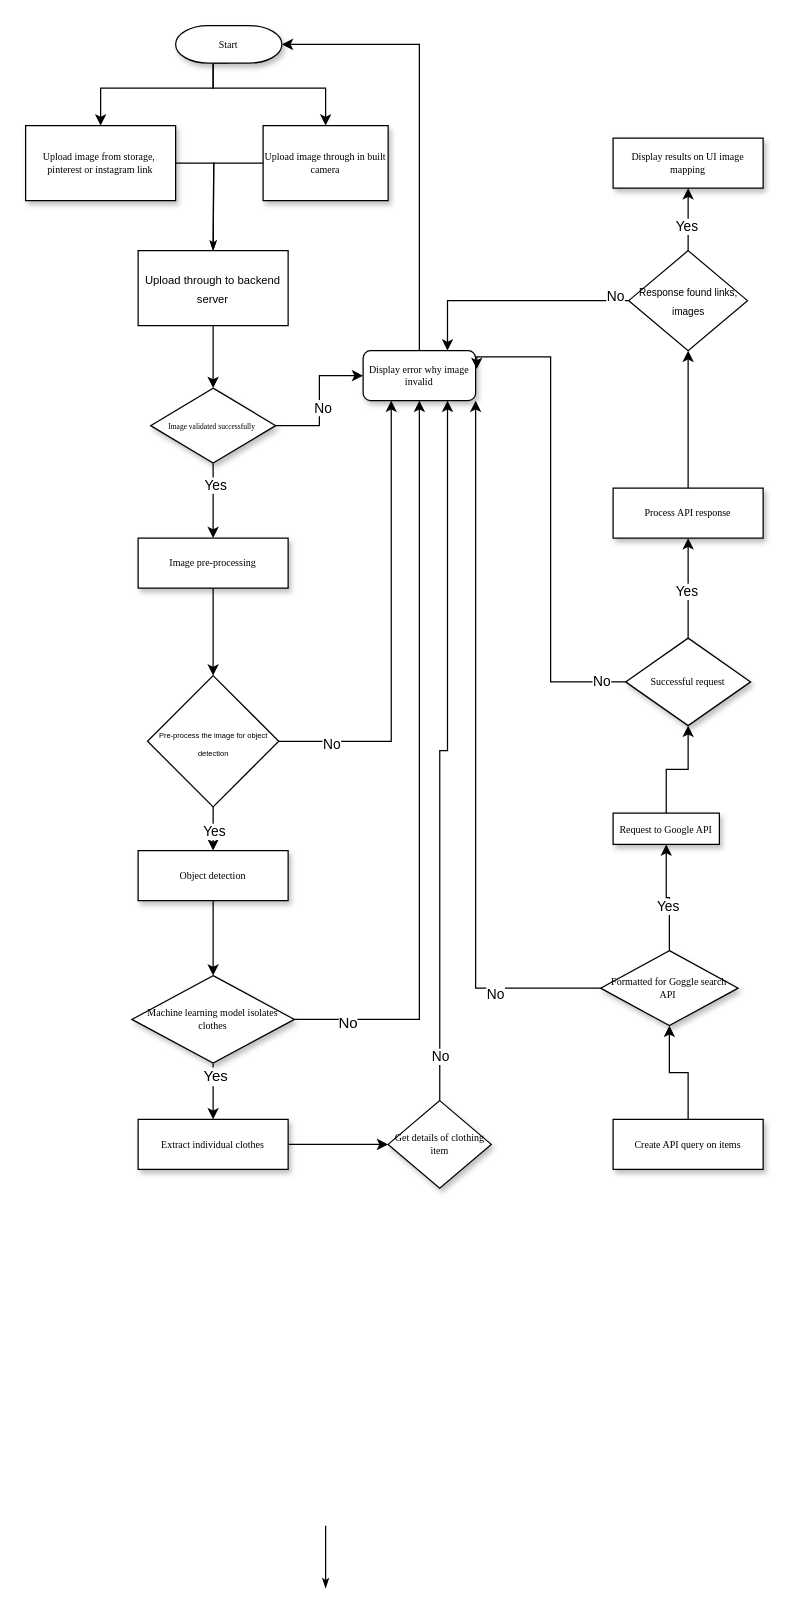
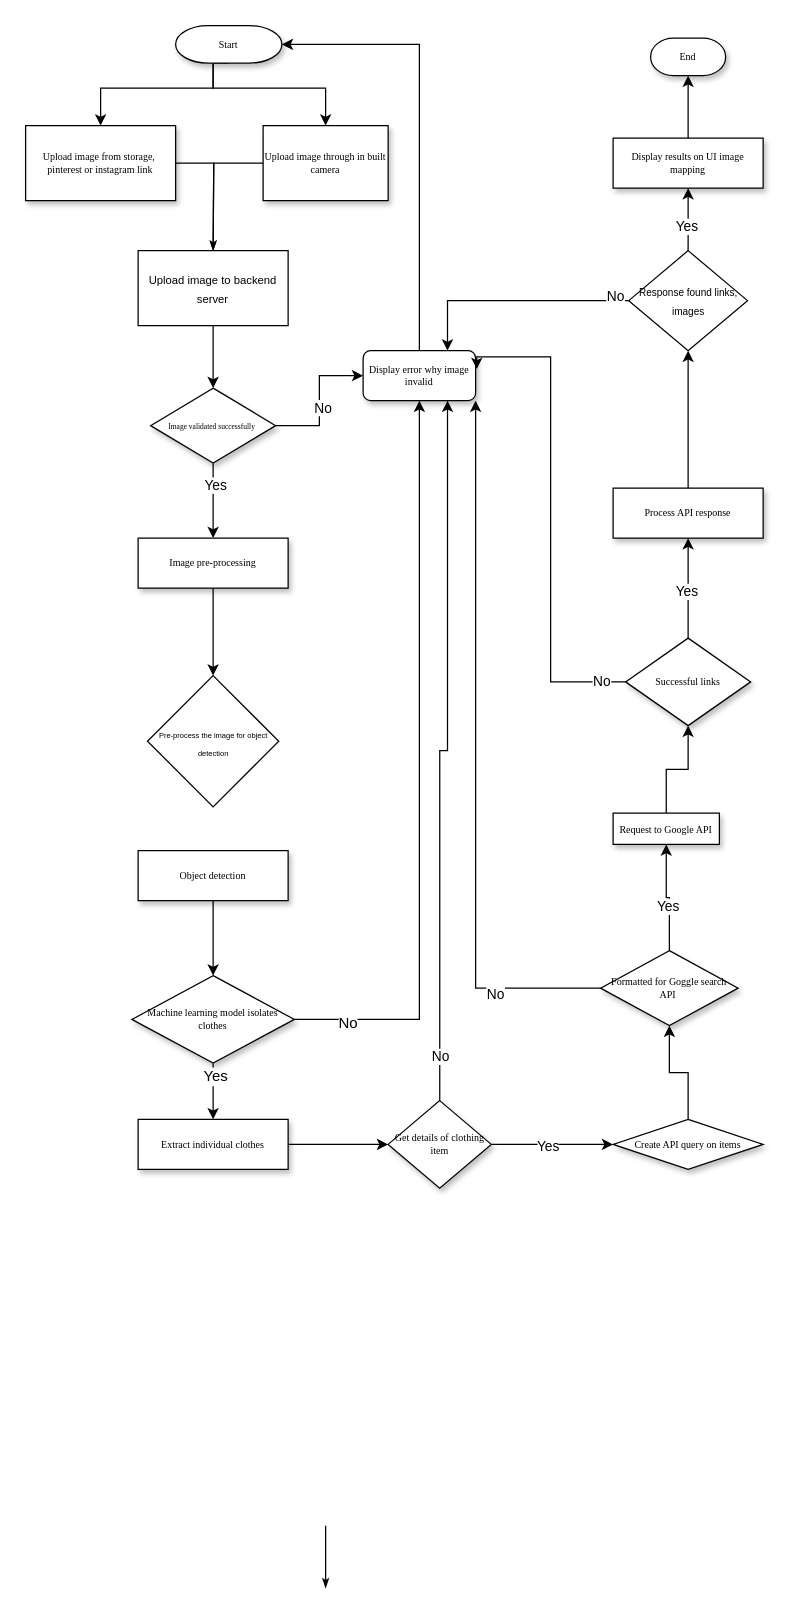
none -> (688, 57)
none -> (688, 111)
(213, 288) -> (213, 288)
(391, 631) -> none
(688, 682) -> (688, 682)
(213, 831) -> none
none -> (548, 1144)
(688, 1144) -> (688, 1144)
